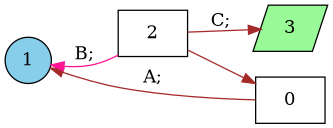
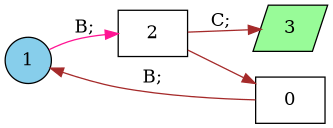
(92, 65) -> (76, 39)
(153, 78) -> (153, 78)
